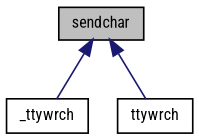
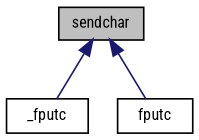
(47, 116) -> (47, 116)
(155, 116) -> (155, 116)
